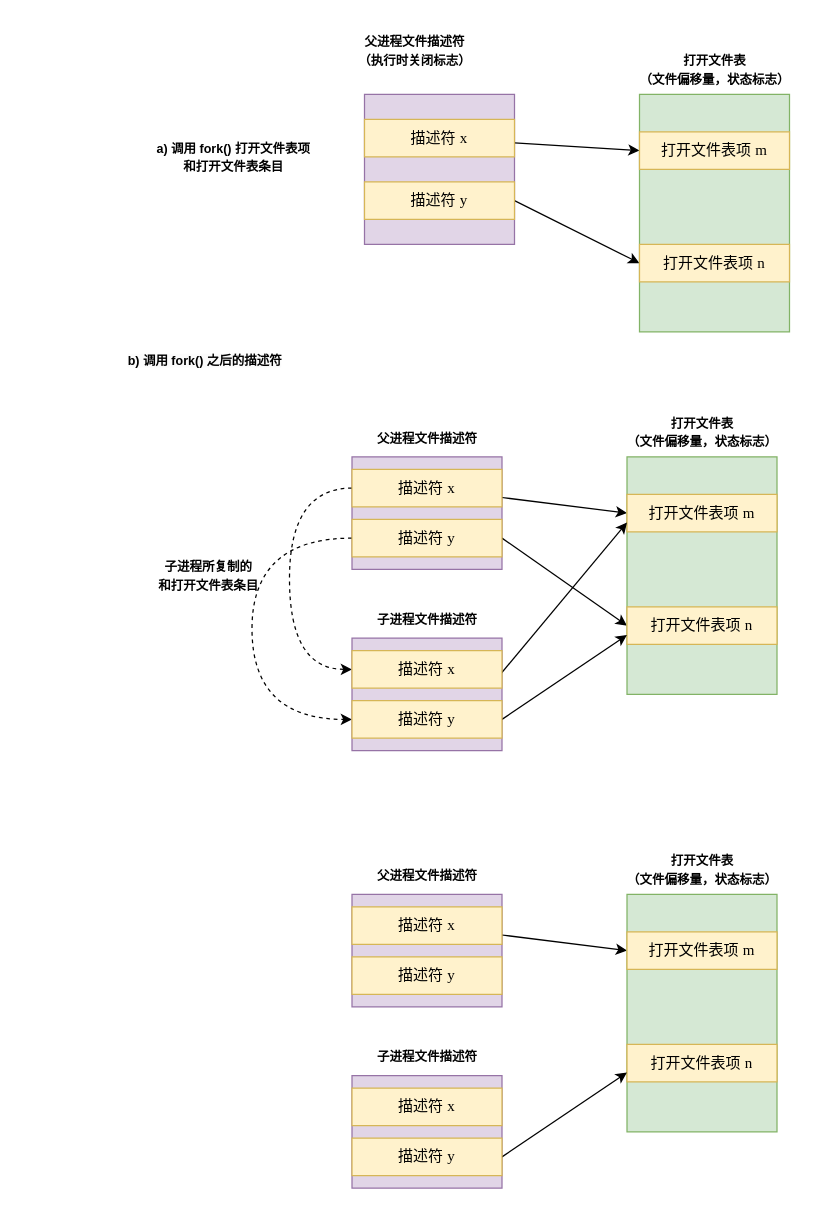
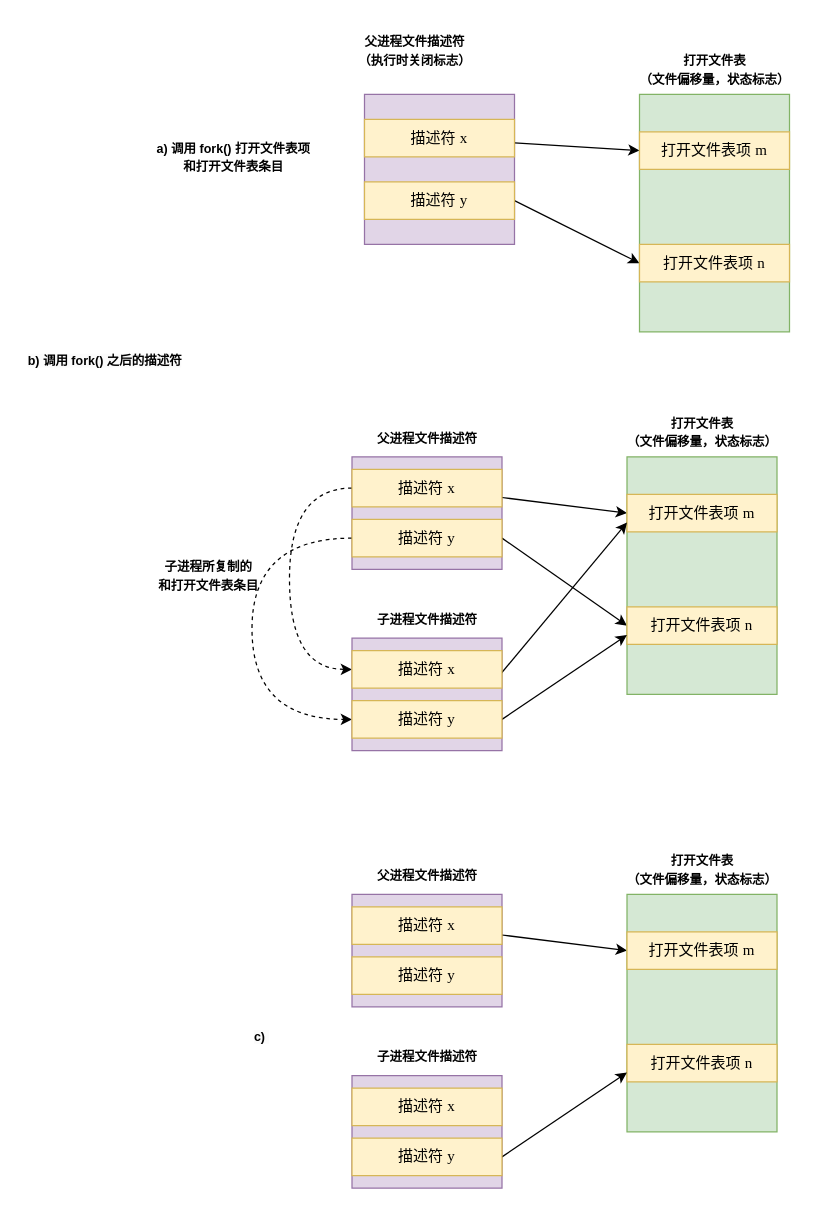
(226, 362) -> (126, 362)
none -> (264, 1038)
